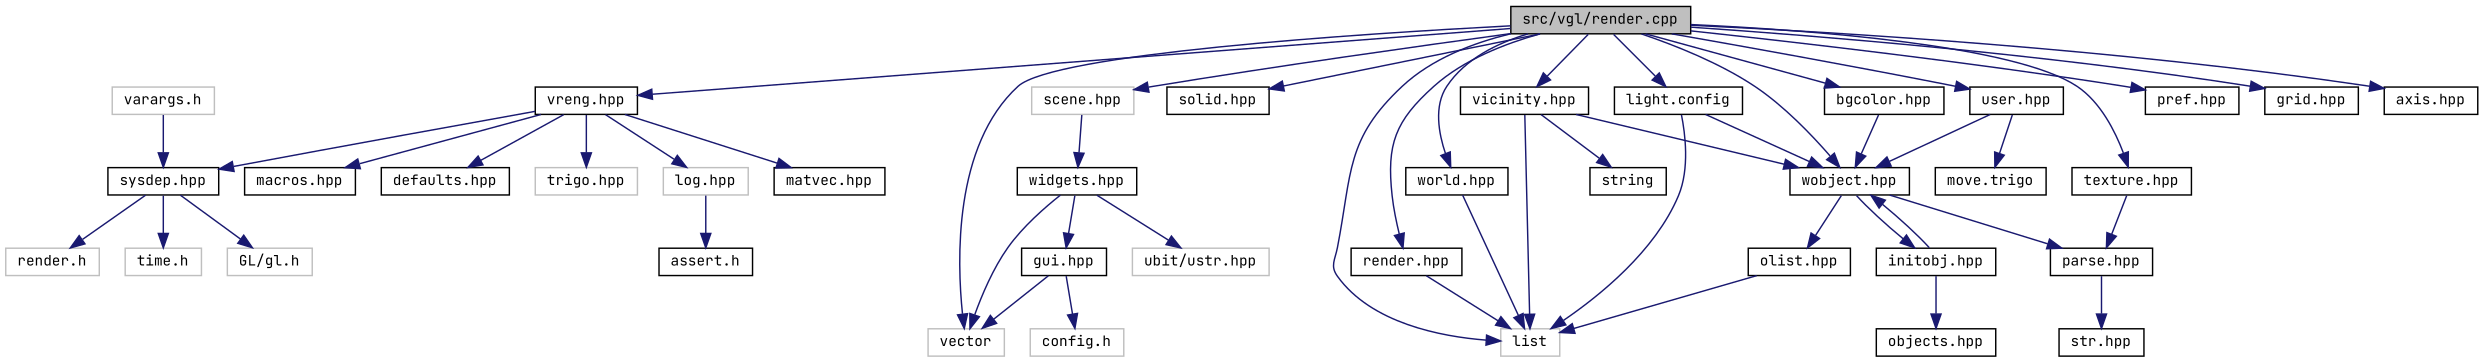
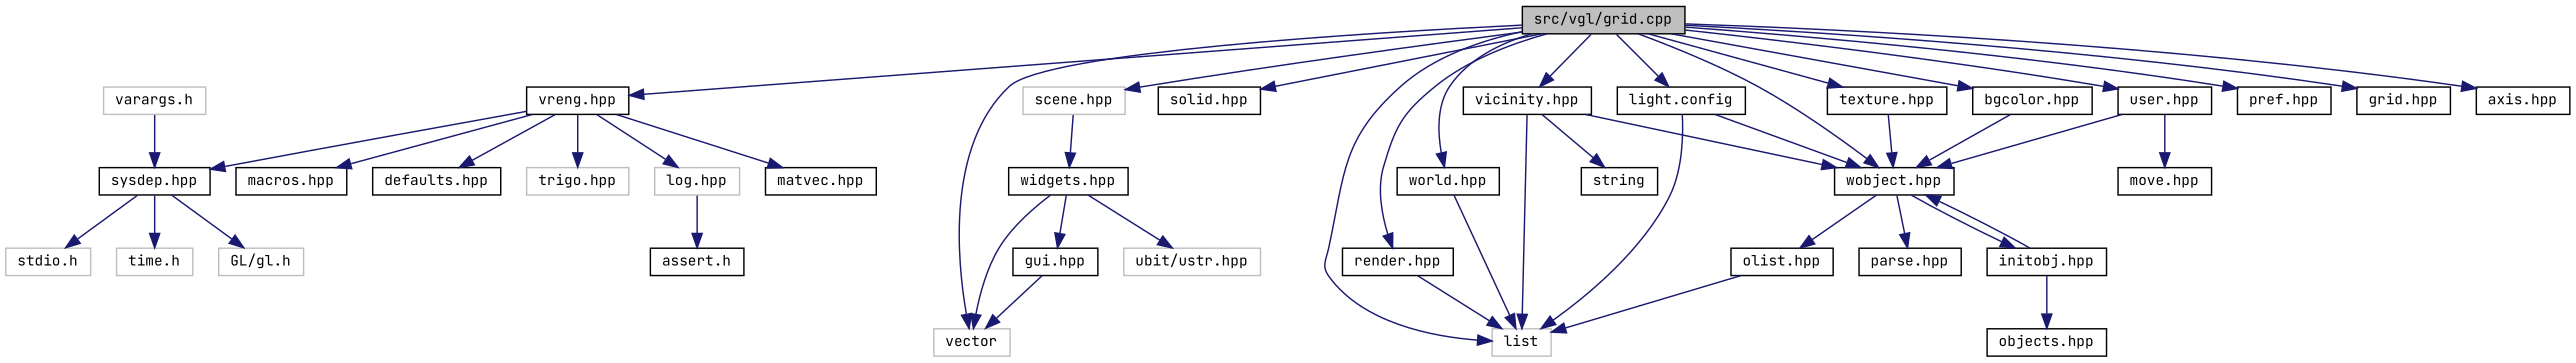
(1601, 20) -> (1604, 20)
(1991, 181) -> (2165, 181)
(2119, 215) -> (1890, 134)
(53, 262) -> (48, 262)
(1077, 342) -> none
(2101, 342) -> none
